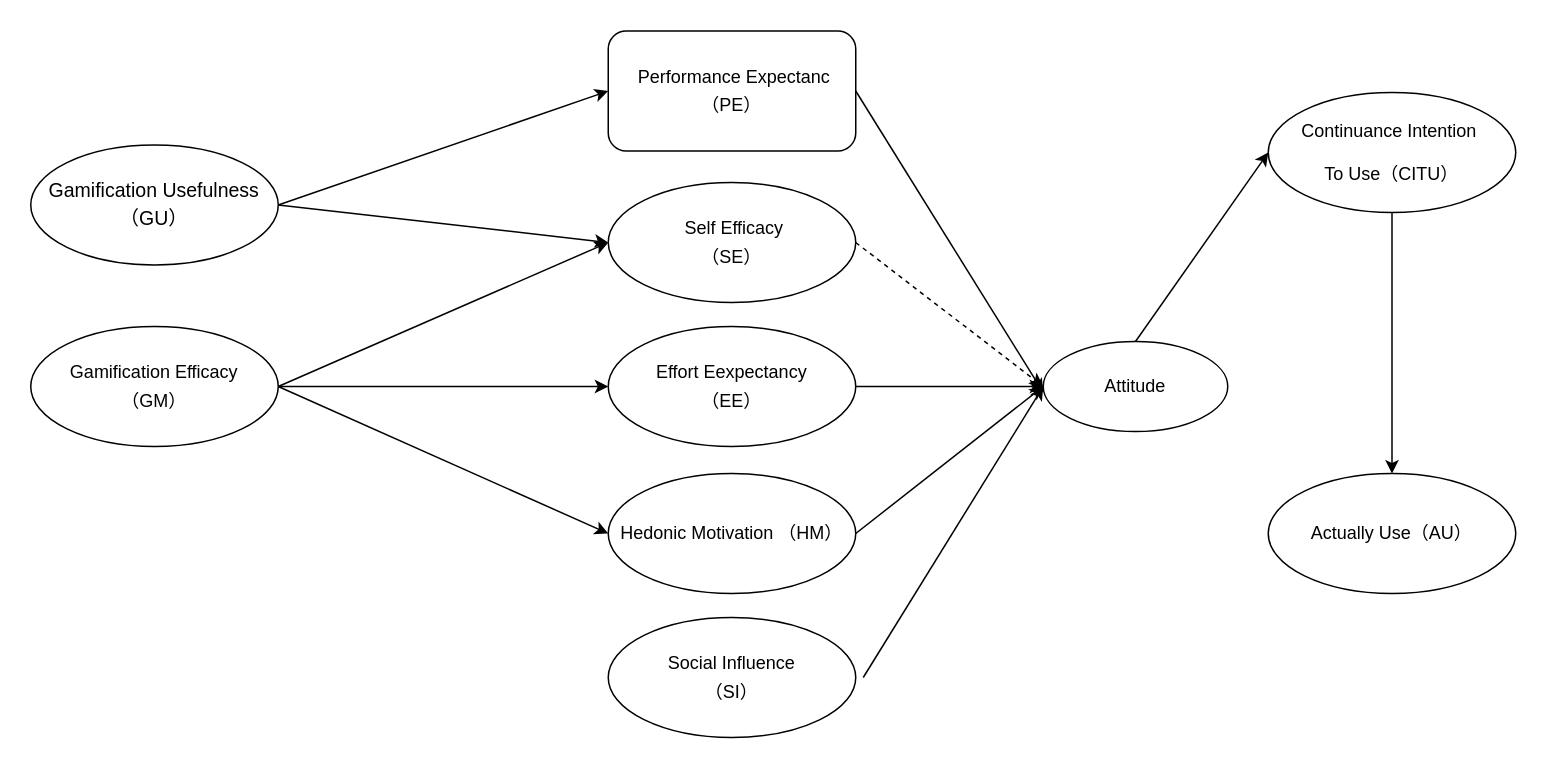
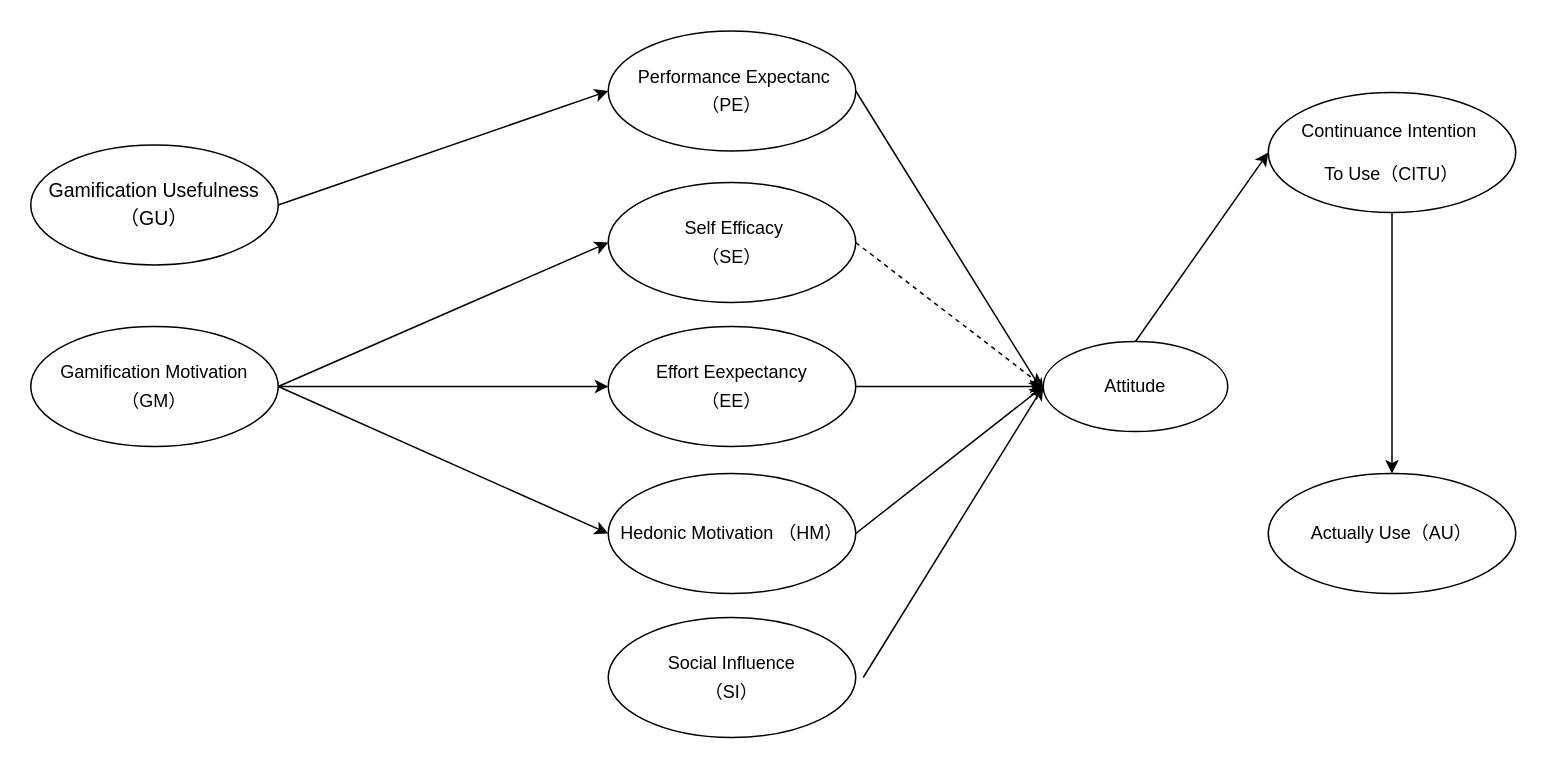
(732, 91) -> (732, 91)
(440, 223) -> none
(155, 386) -> (155, 386)
